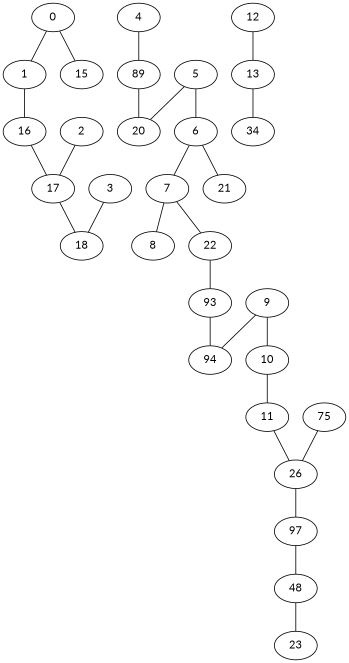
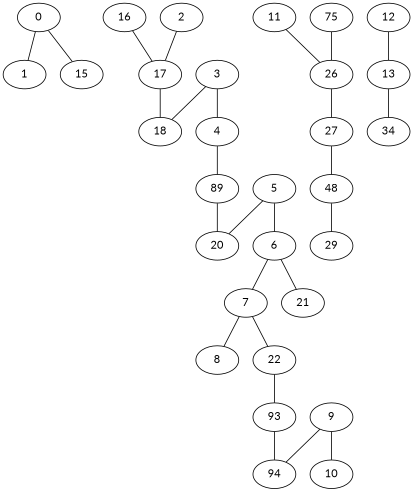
(25, 103) -> none
none -> (217, 103)
(267, 389) -> none
(296, 531) -> (331, 132)
(296, 646) -> (331, 246)
